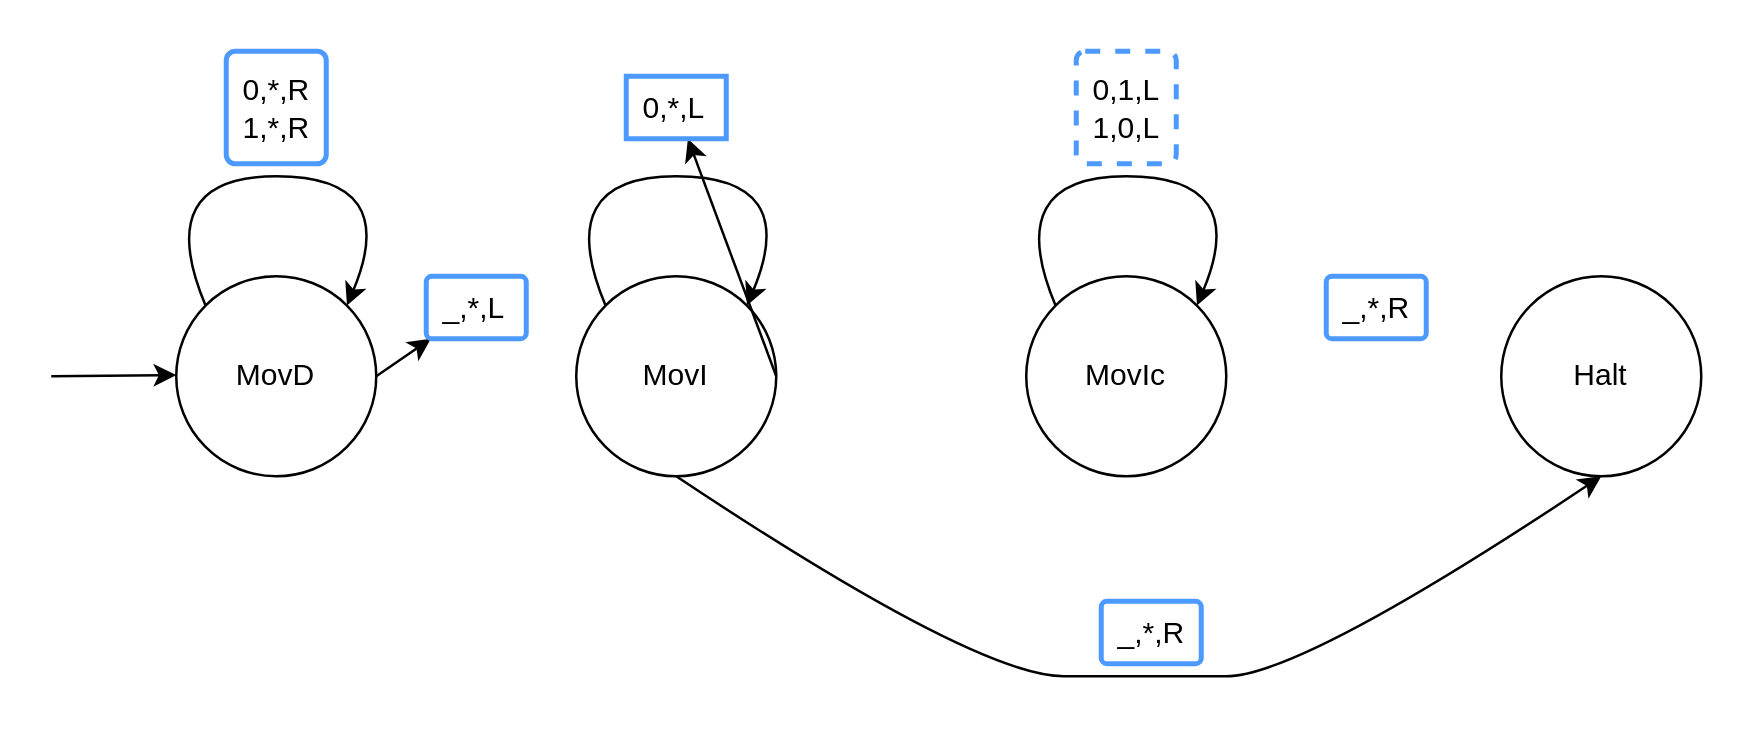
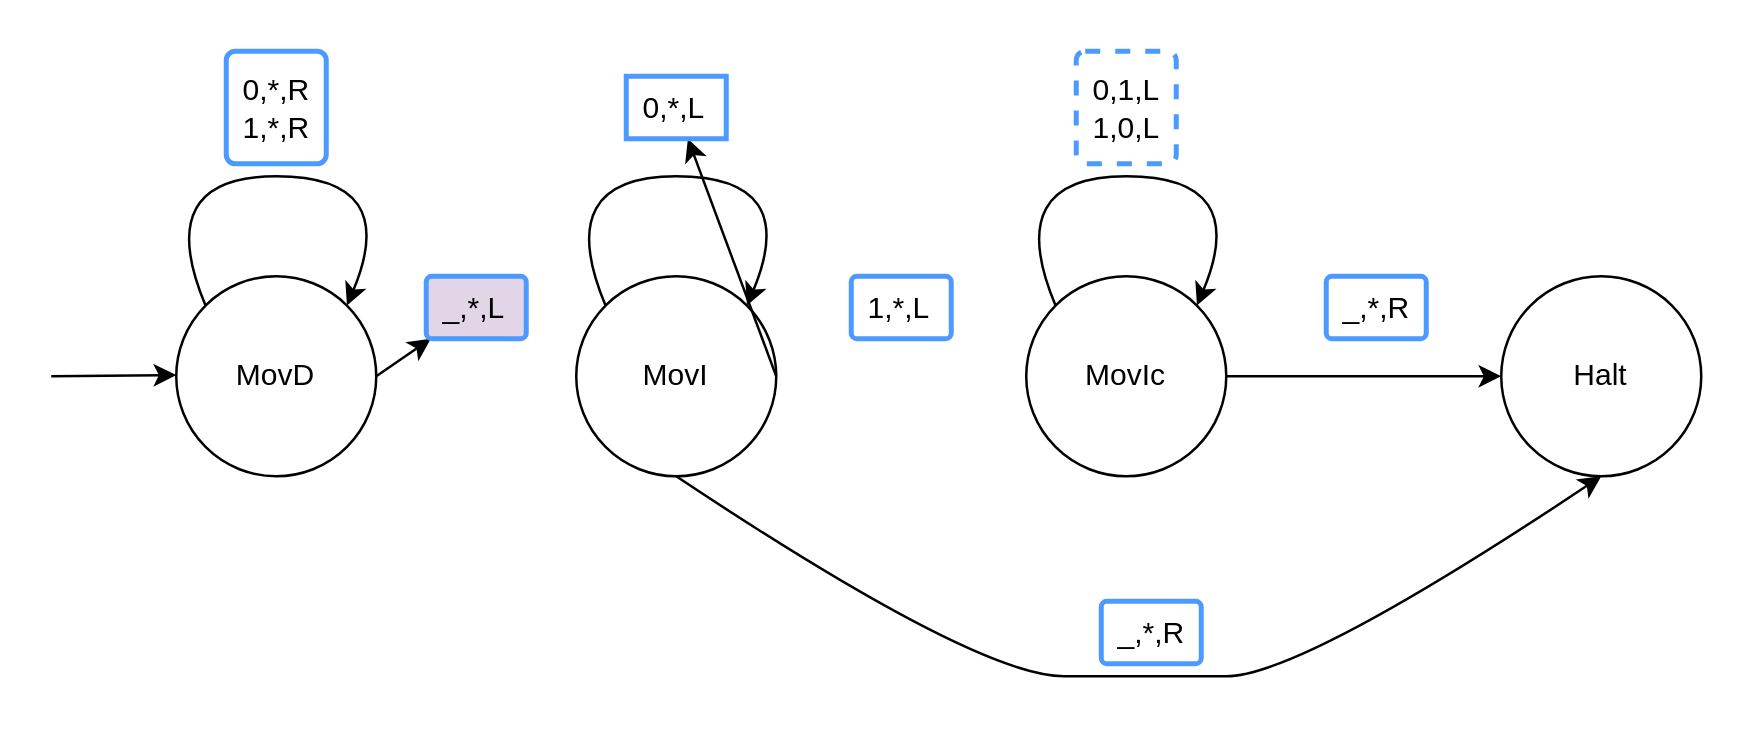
(476, 308) -> (476, 308)
none -> (901, 308)
none -> (1355, 376)
